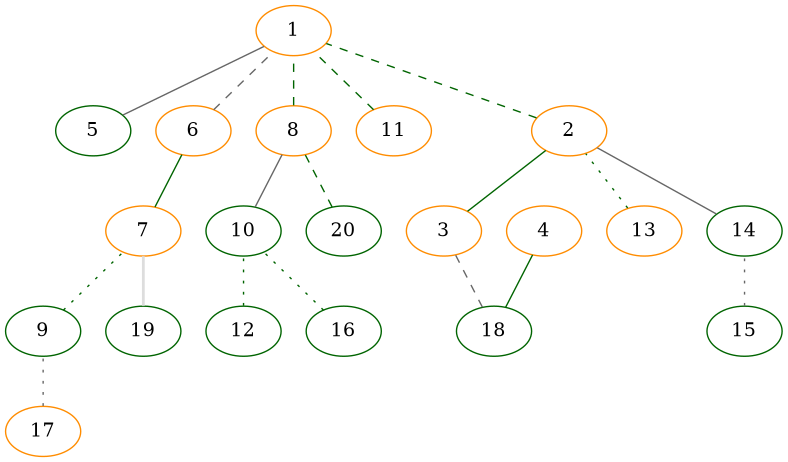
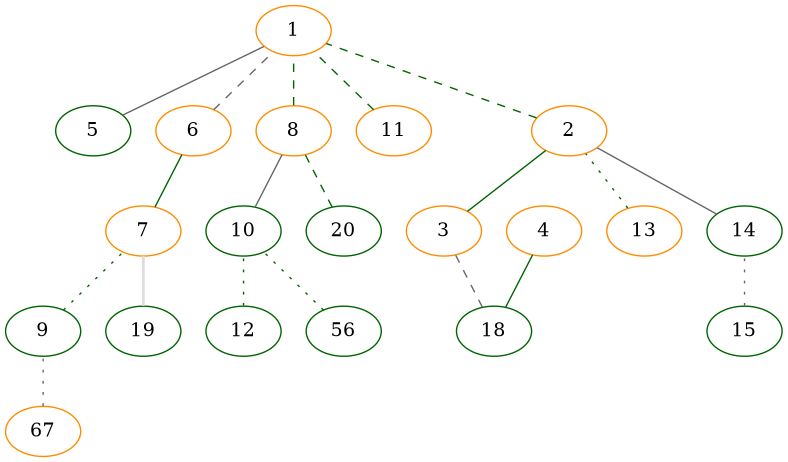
(344, 331) -> (344, 331)
(43, 431) -> (43, 431)
